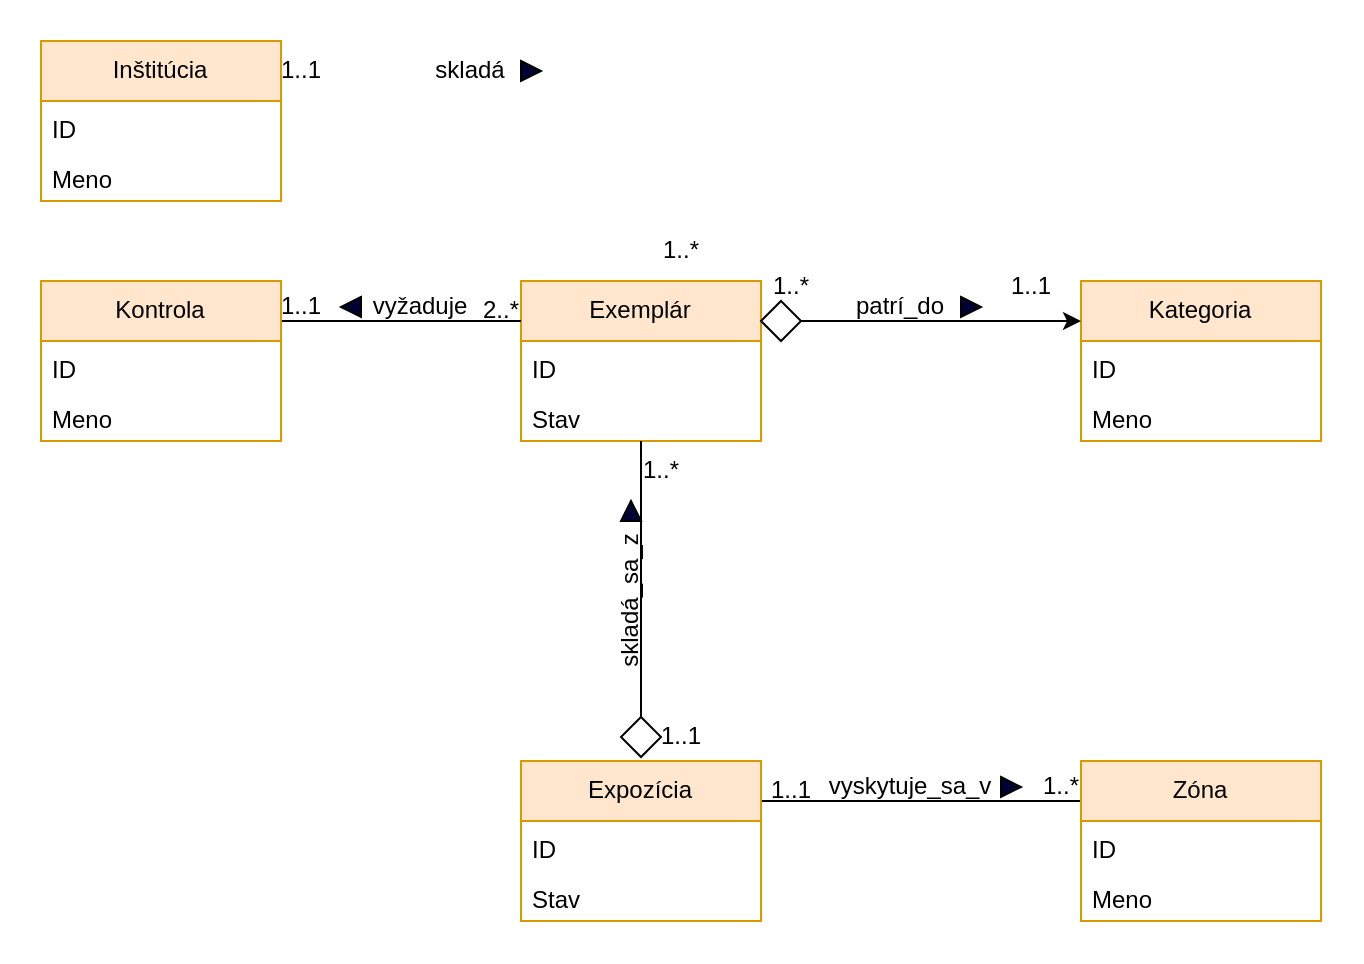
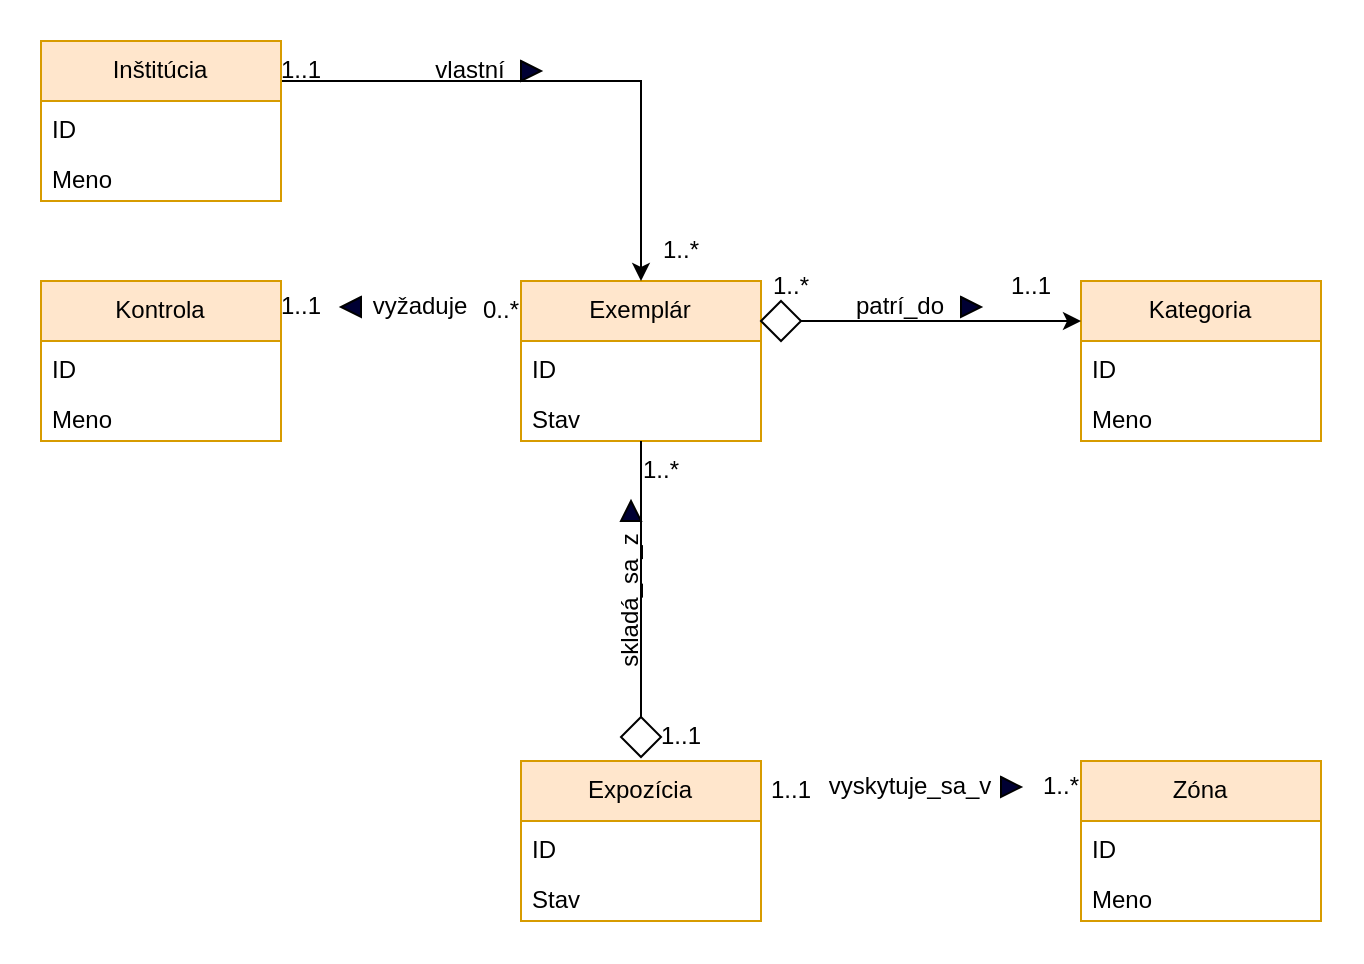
(471, 71) -> (471, 71)
none -> (554, 81)
(502, 311) -> (502, 311)
(401, 321) -> none
(921, 801) -> none
